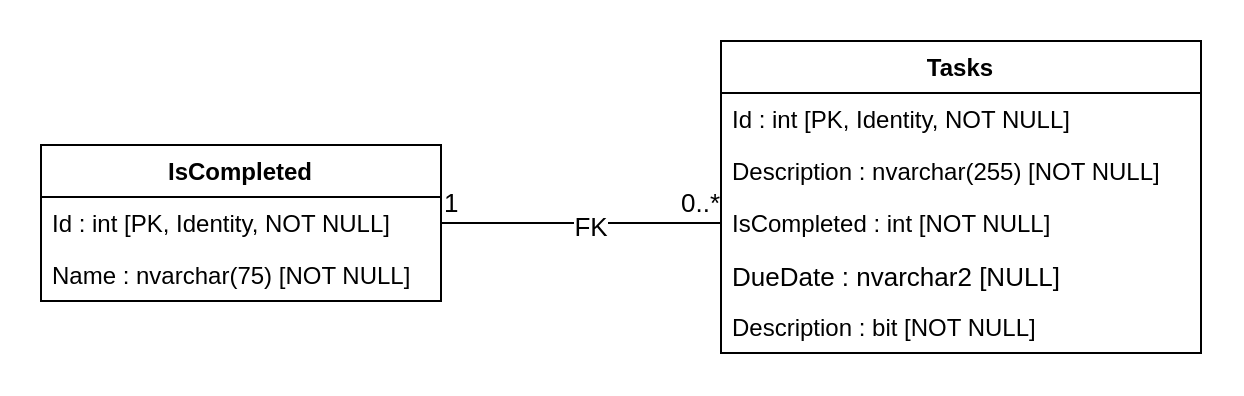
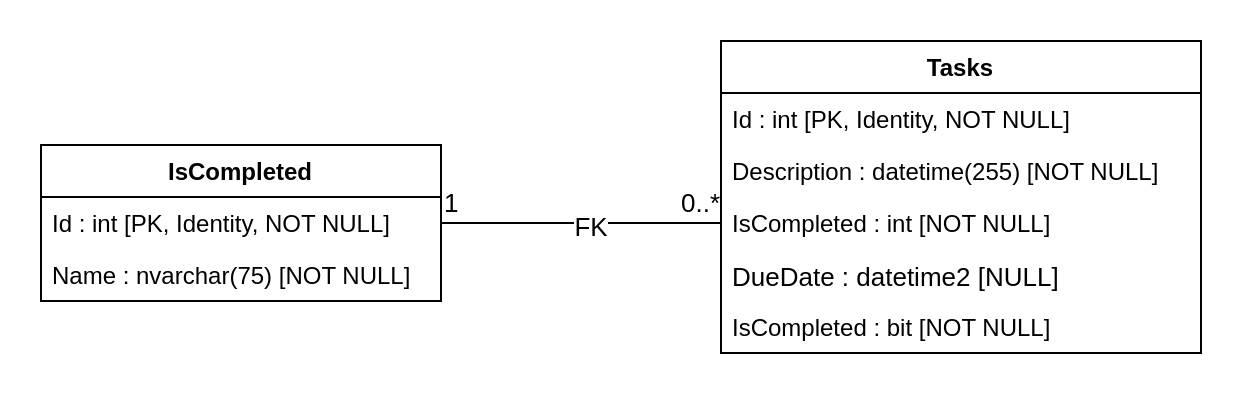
(966, 172) -> (962, 172)
(908, 277) -> (904, 277)
(895, 328) -> (898, 328)
